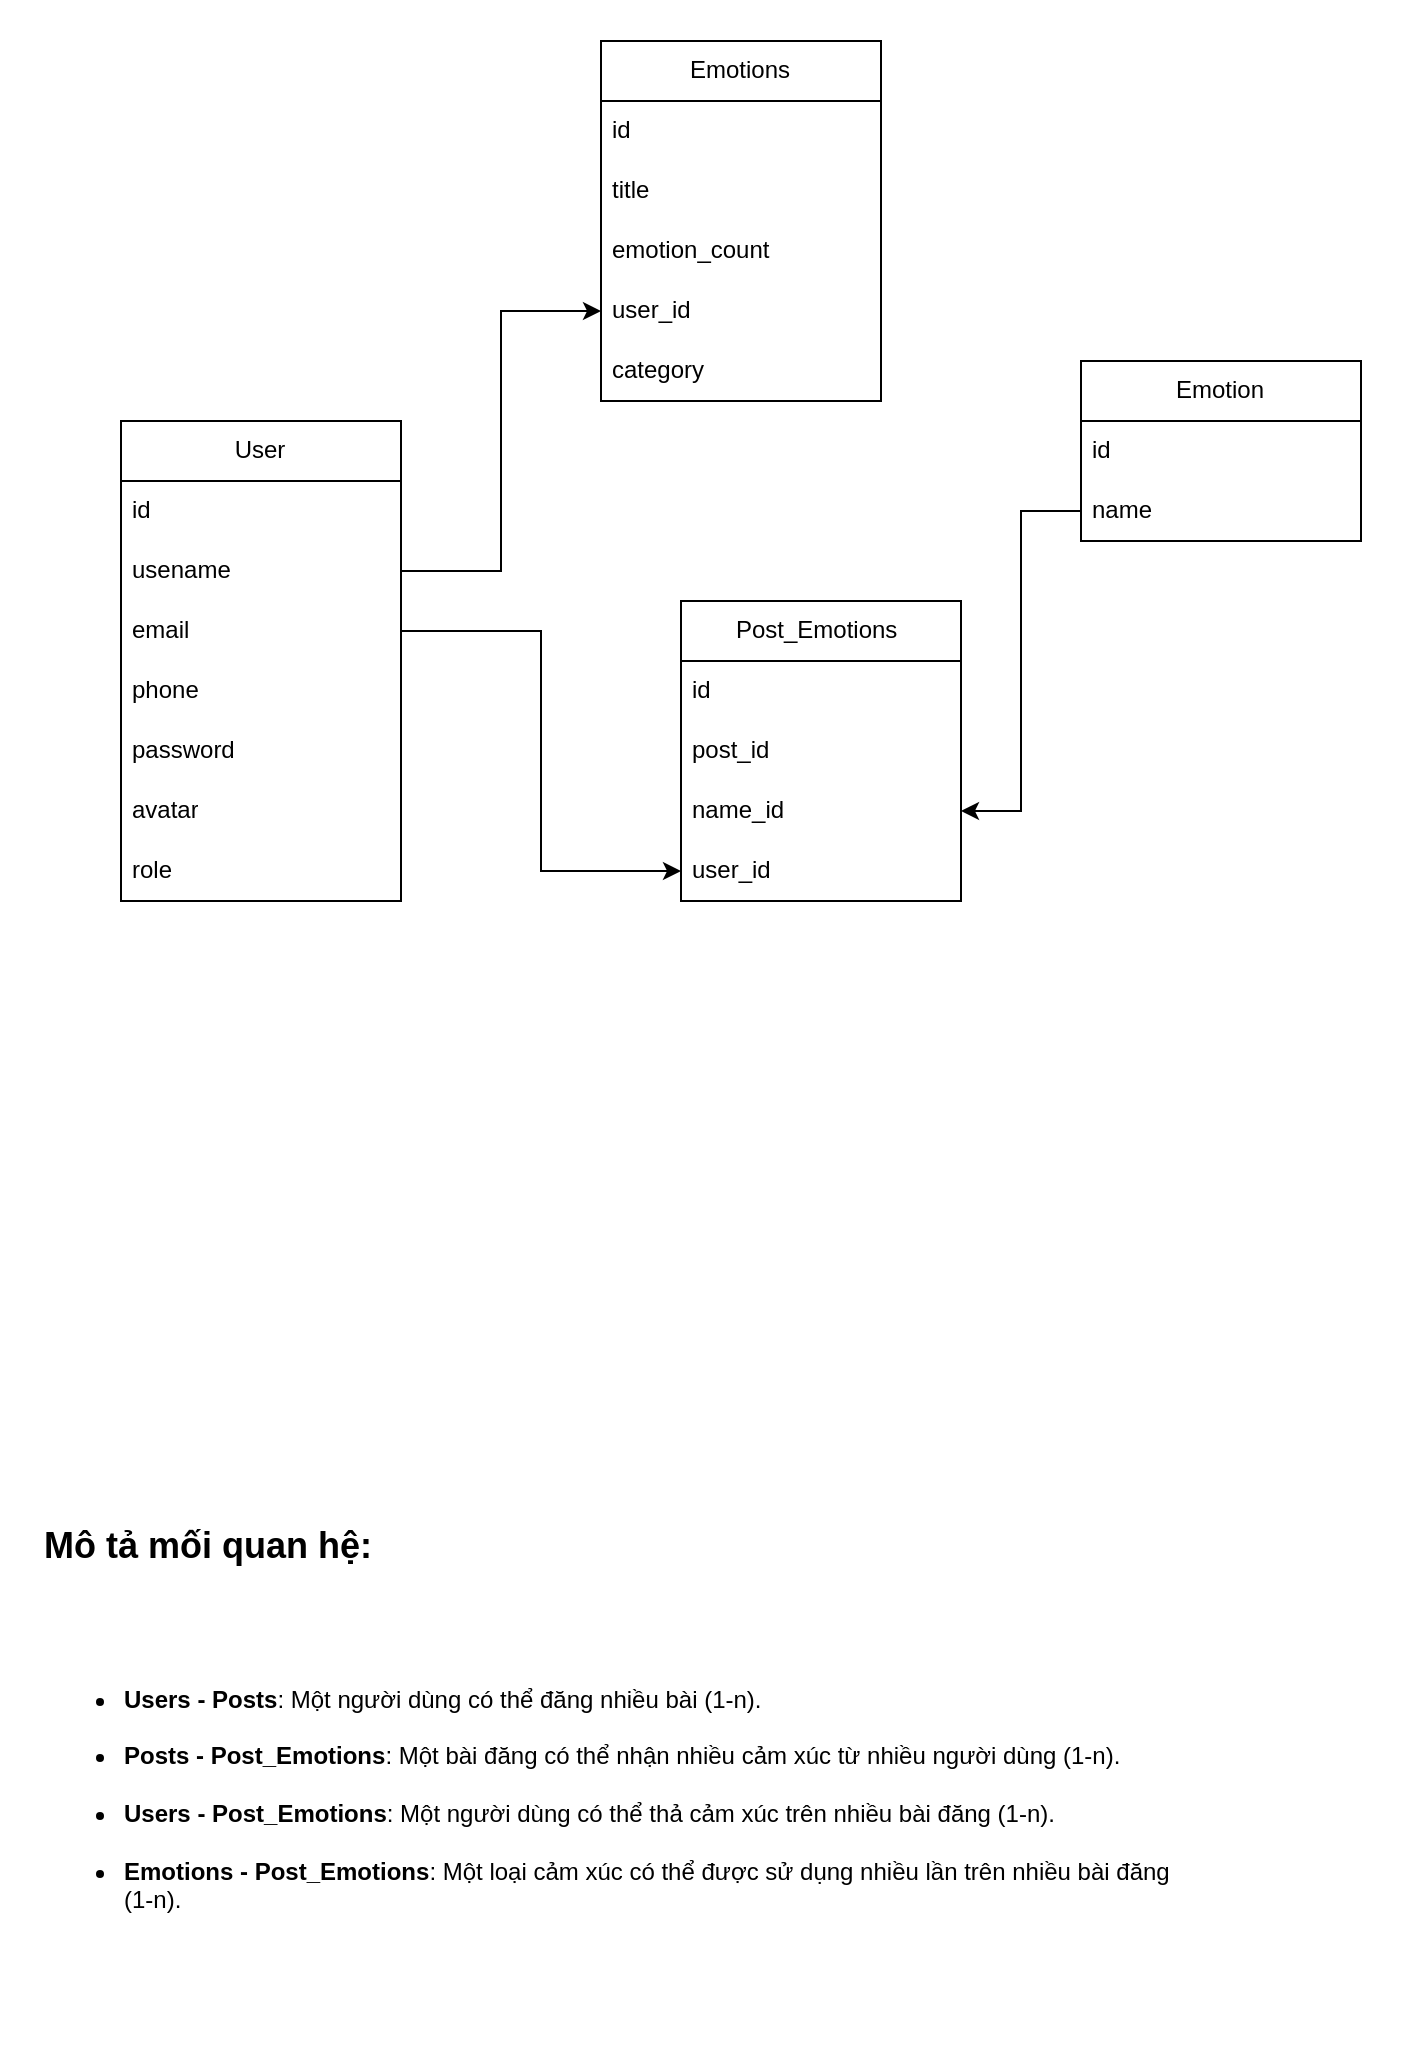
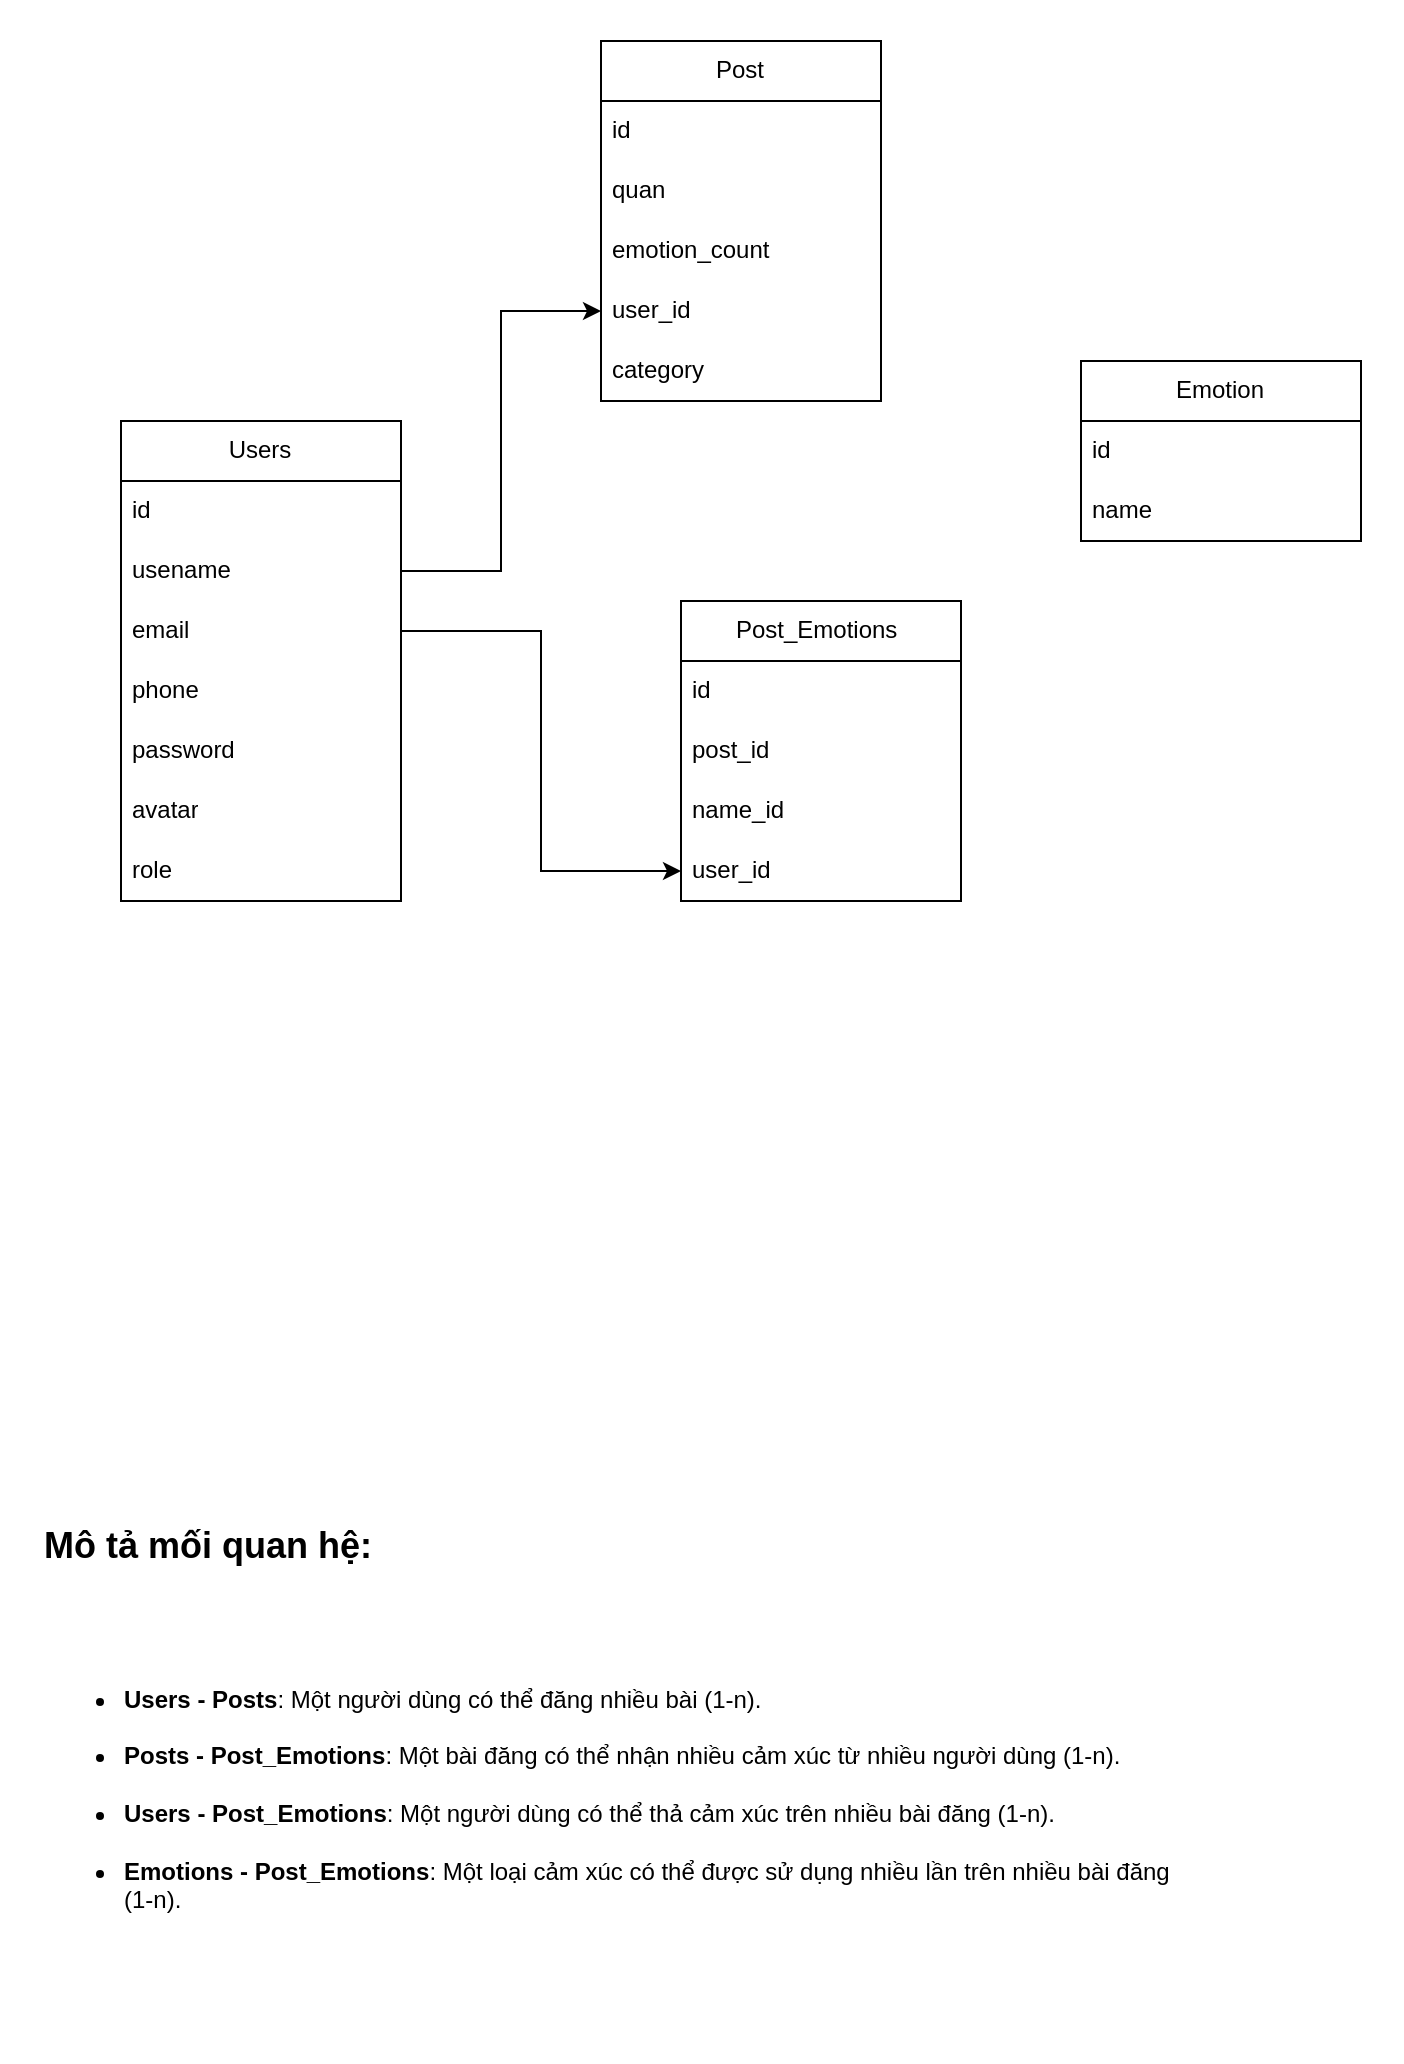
(741, 71) -> (741, 71)
(640, 191) -> (640, 191)
(261, 451) -> (261, 451)
(1021, 656) -> none
